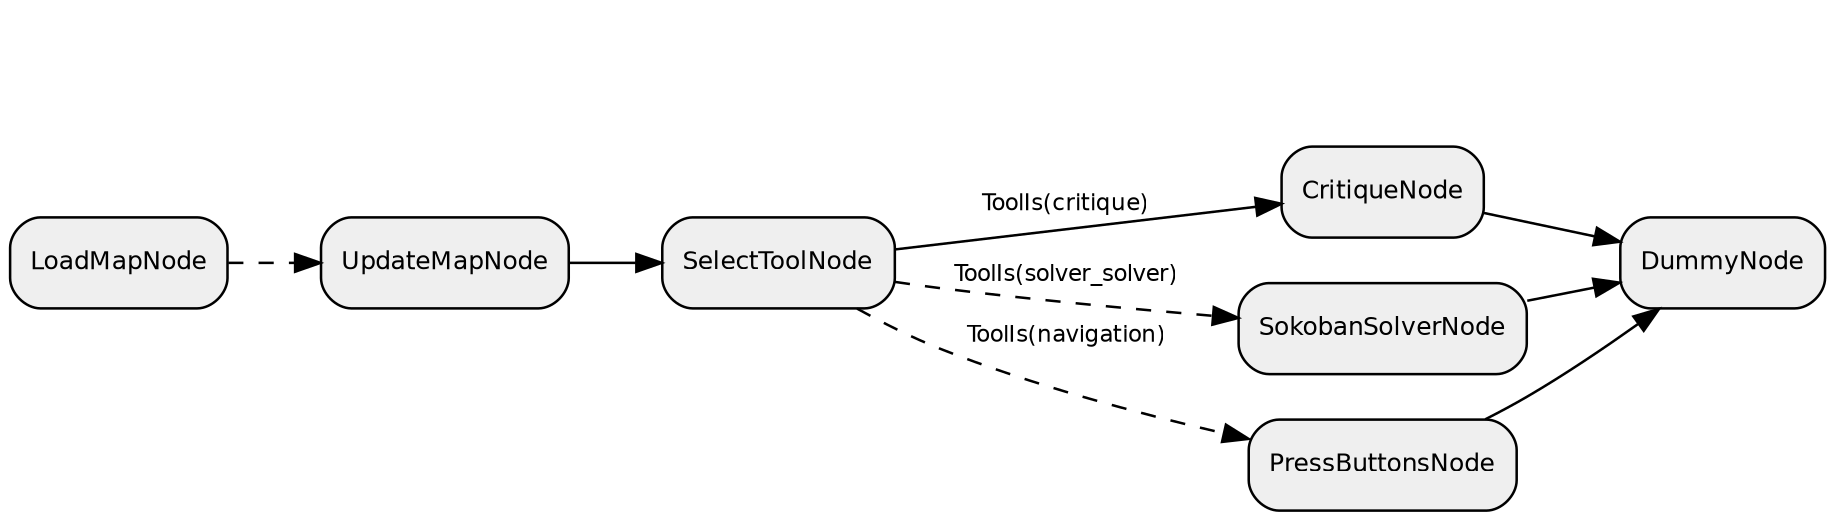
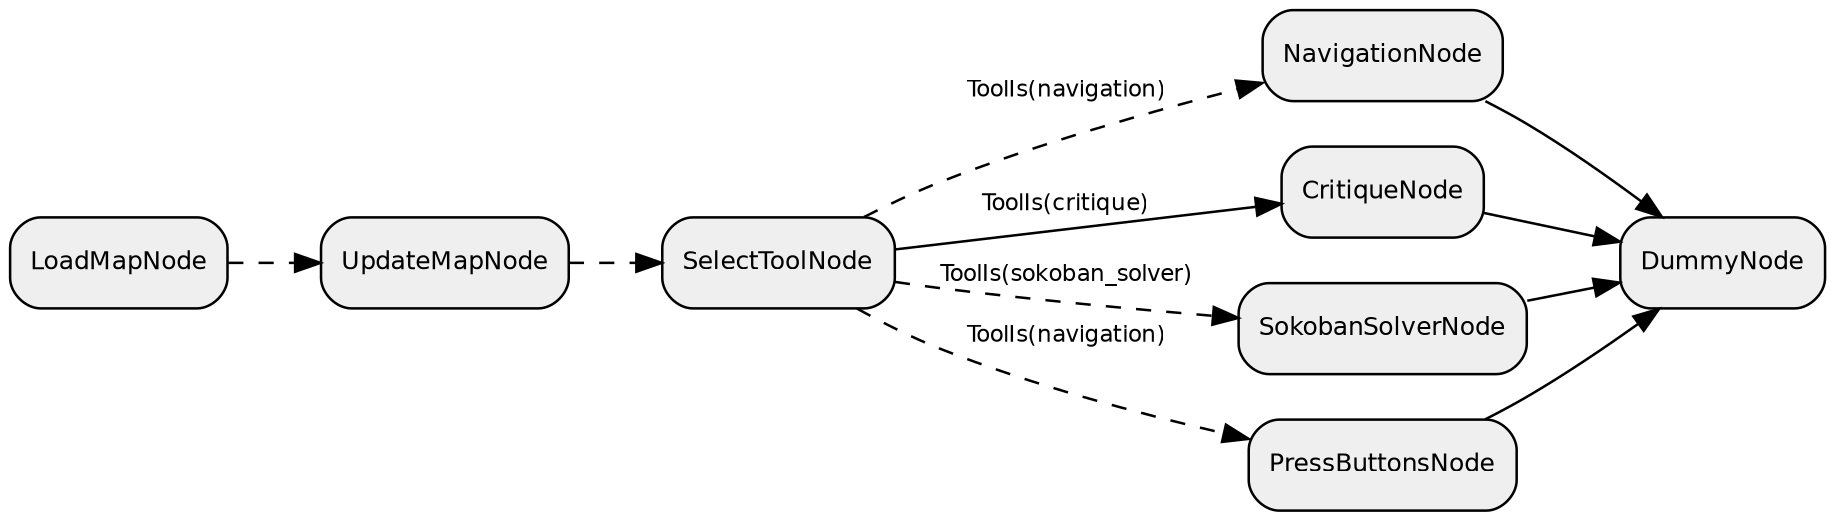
none -> (1383, 56)
(602, 263) -> (602, 263)
(1067, 276) -> (1067, 276)
